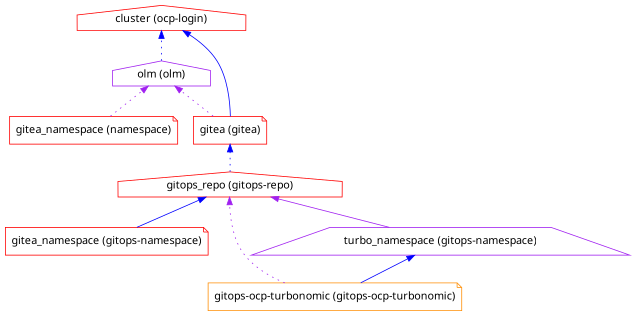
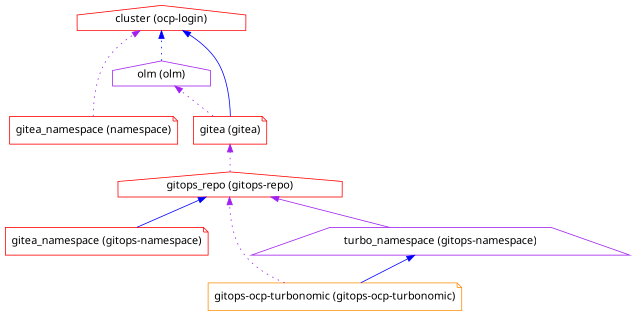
(126, 104) -> (102, 69)
(230, 162) -> (230, 162)
